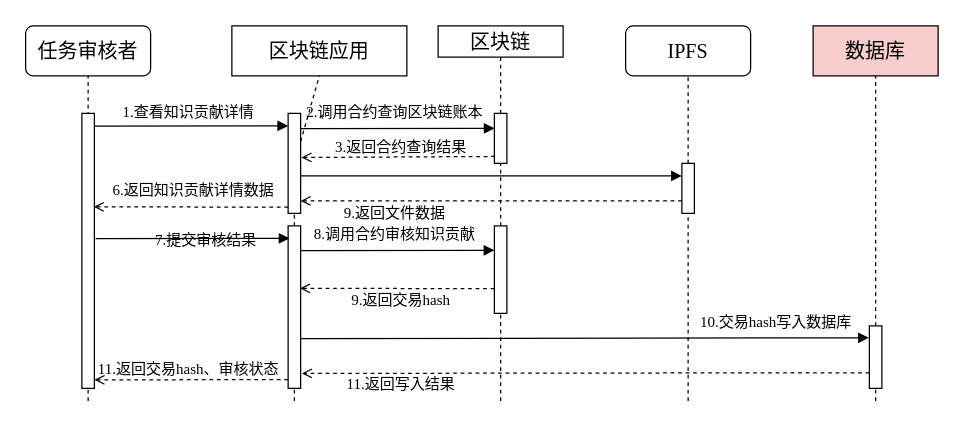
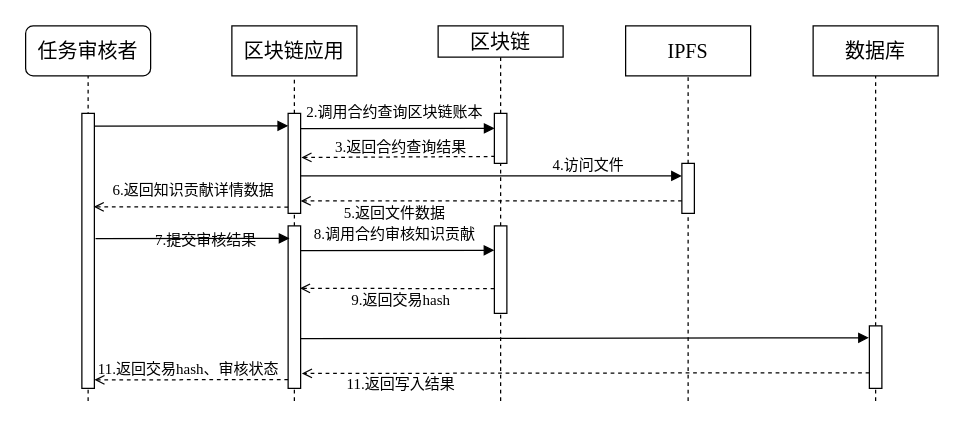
(319, 51) -> (294, 51)
(688, 51) -> (688, 51)
(876, 51) -> (876, 51)
(188, 109) -> none
none -> (588, 163)
(395, 211) -> (395, 211)
(776, 319) -> none
